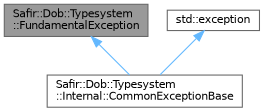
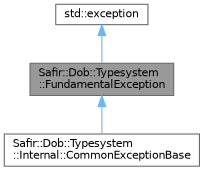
(178, 57) -> (102, 49)
